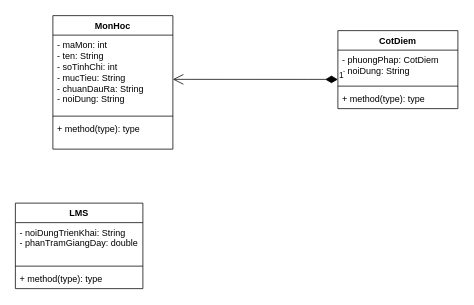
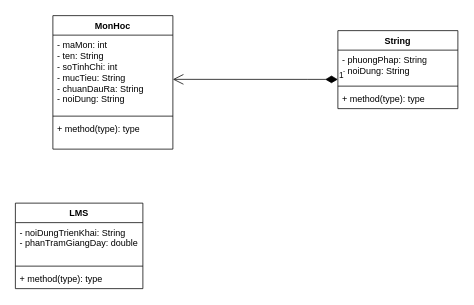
(398, 41) -> (398, 41)
(391, 66) -> (388, 66)
